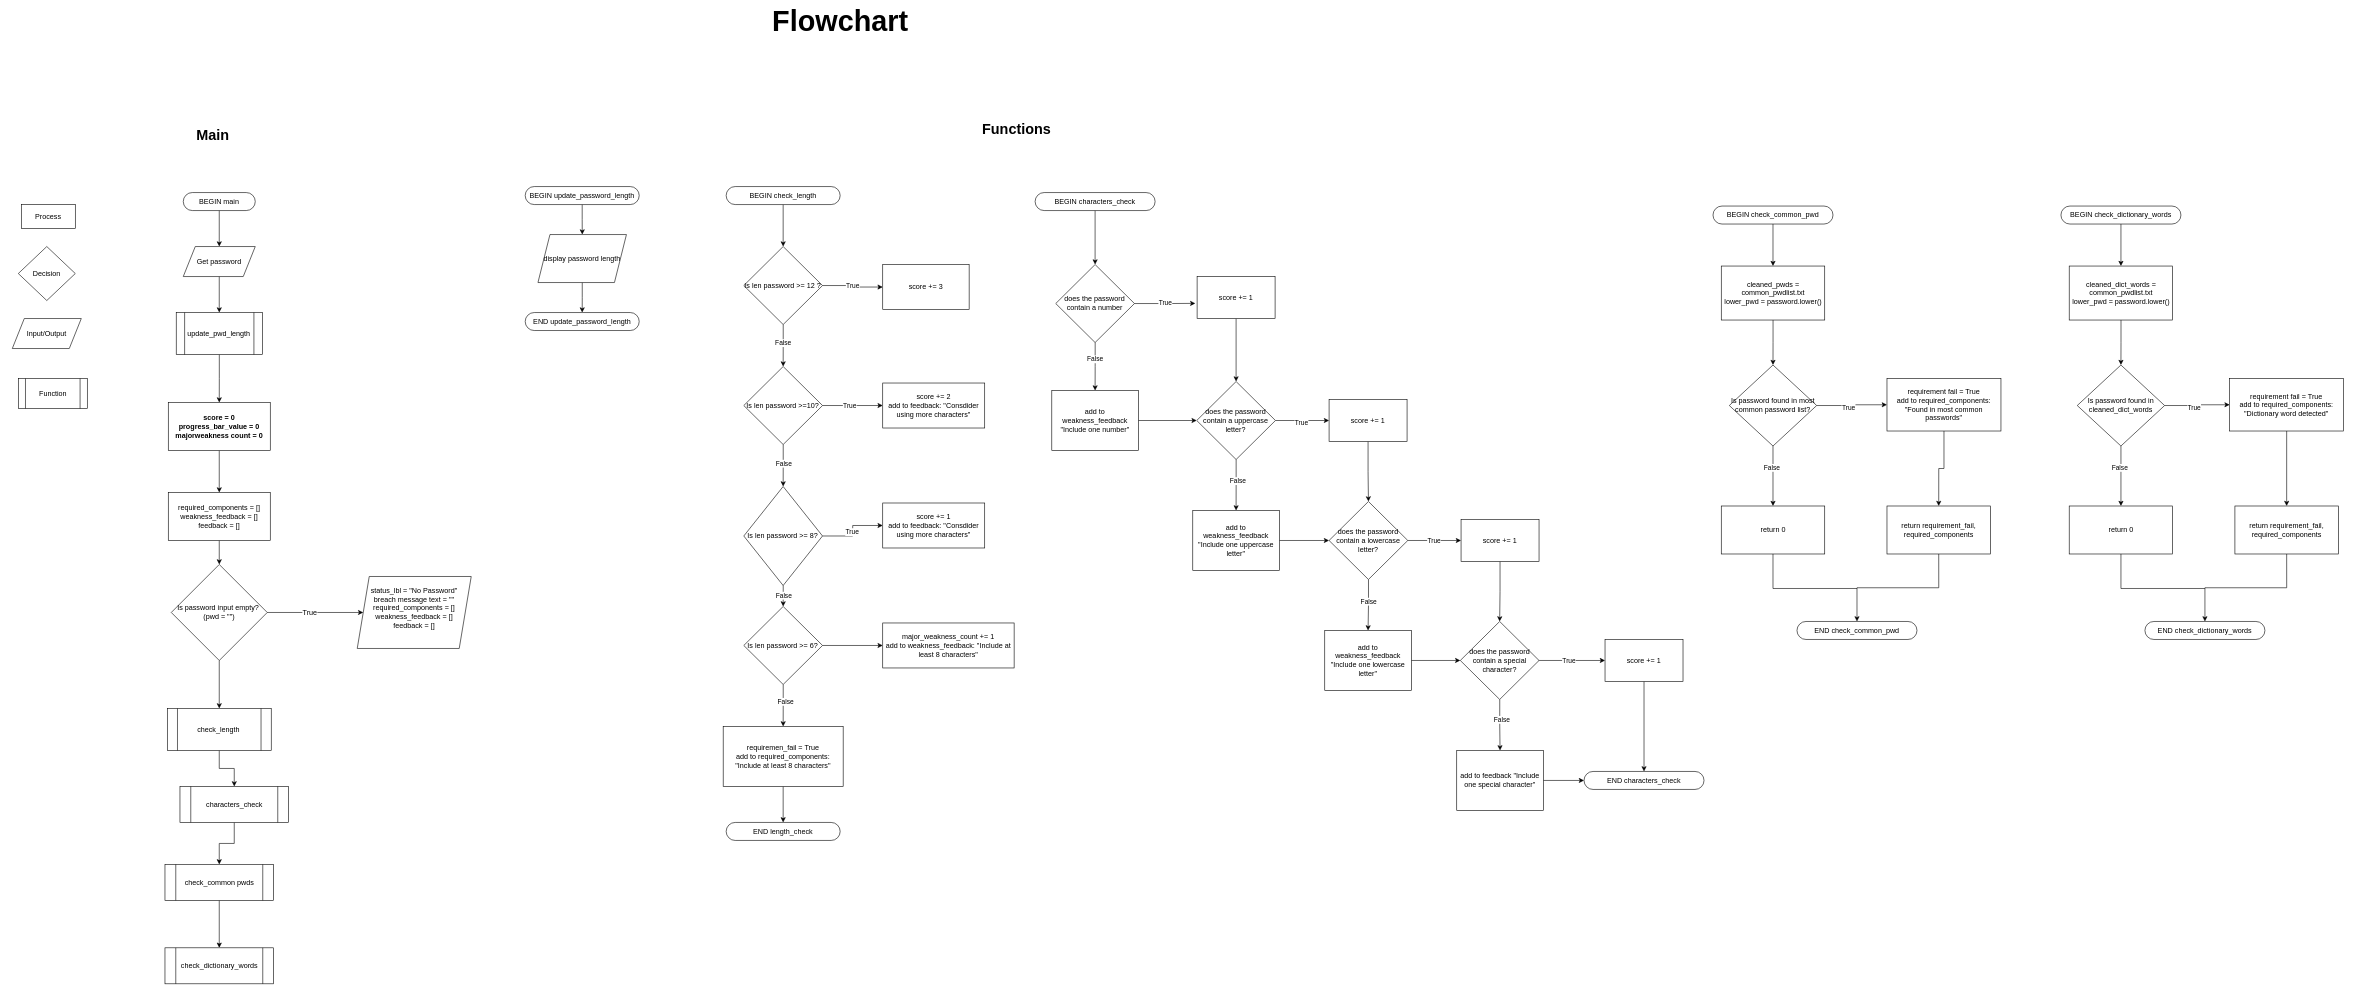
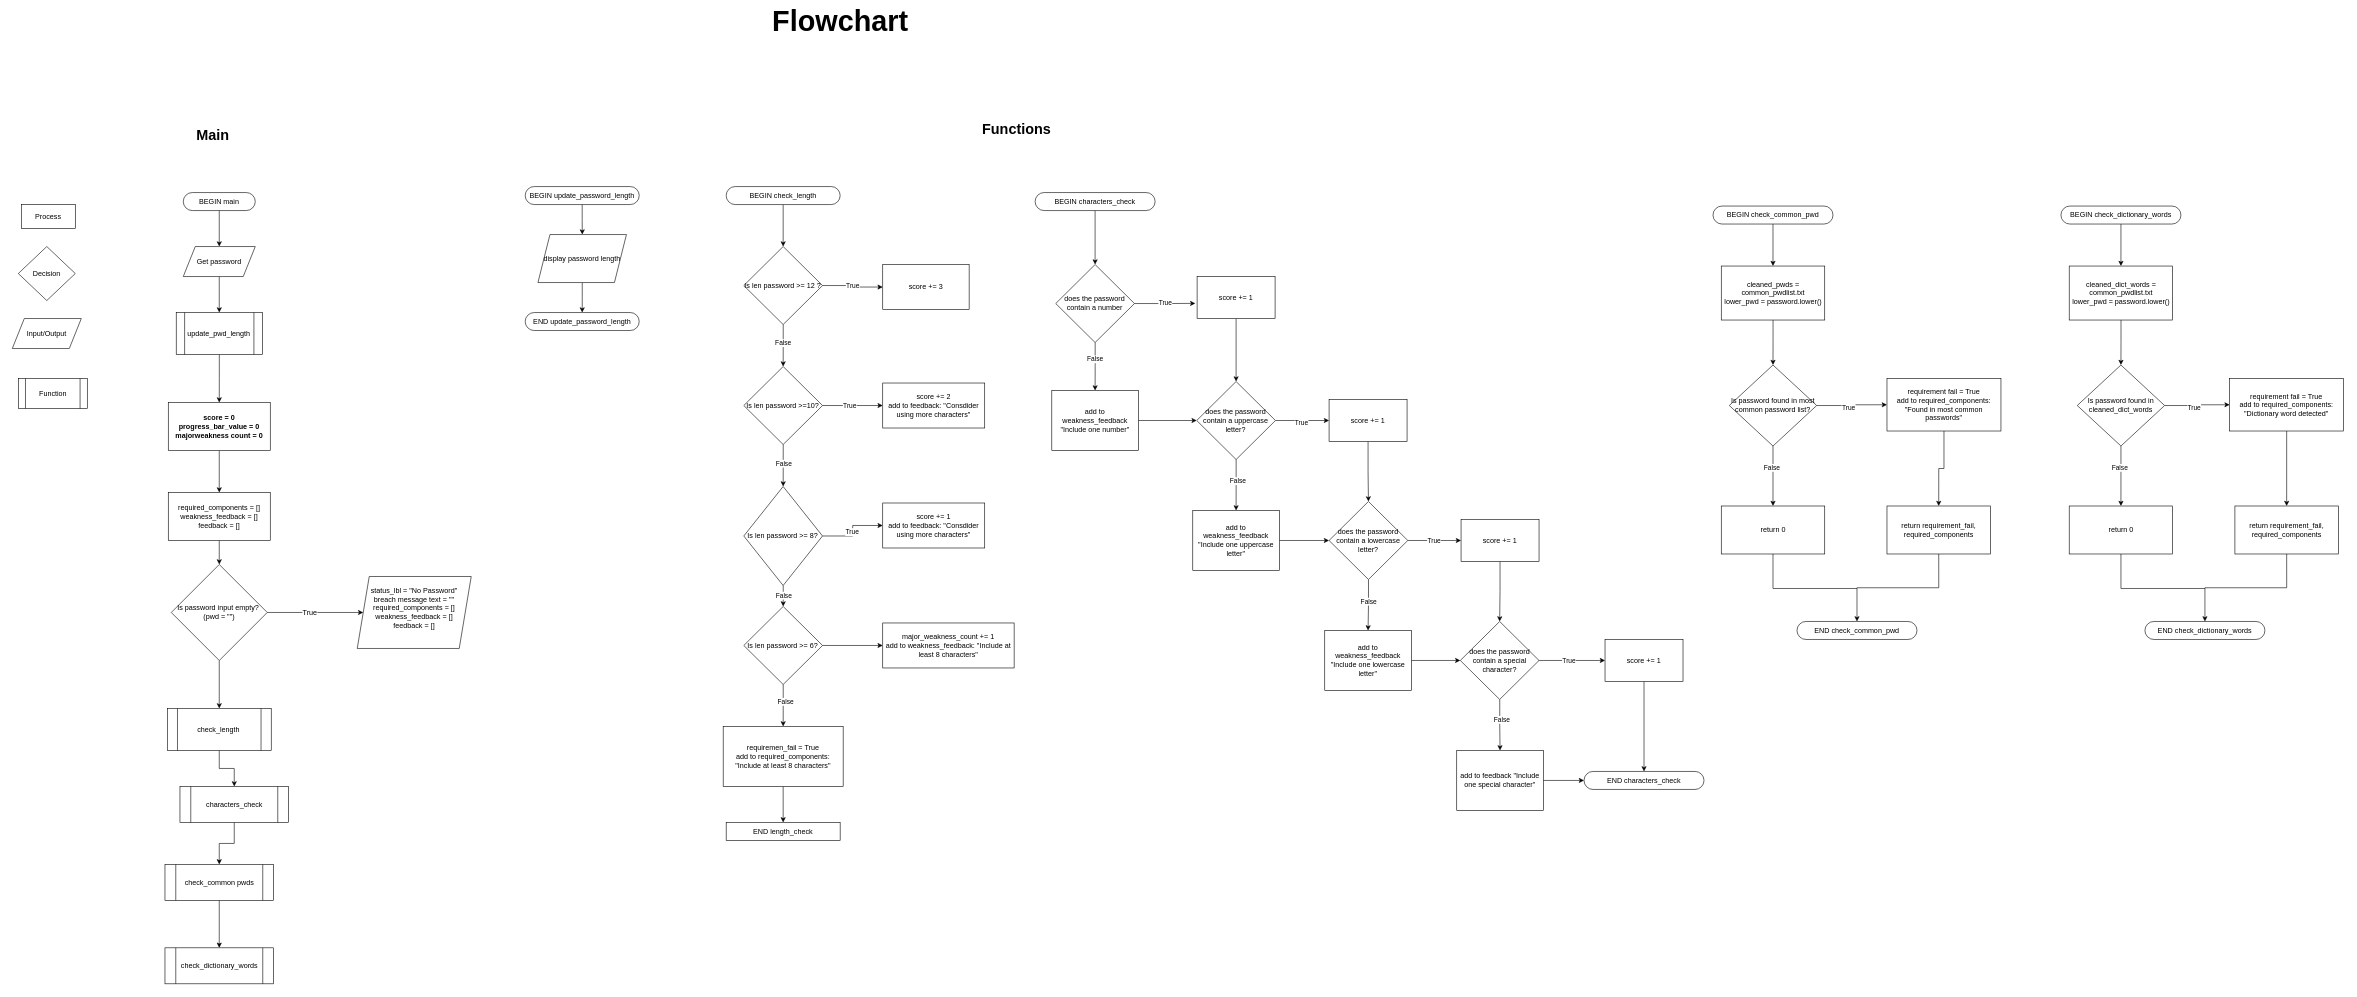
(783, 831) -> (783, 831)
